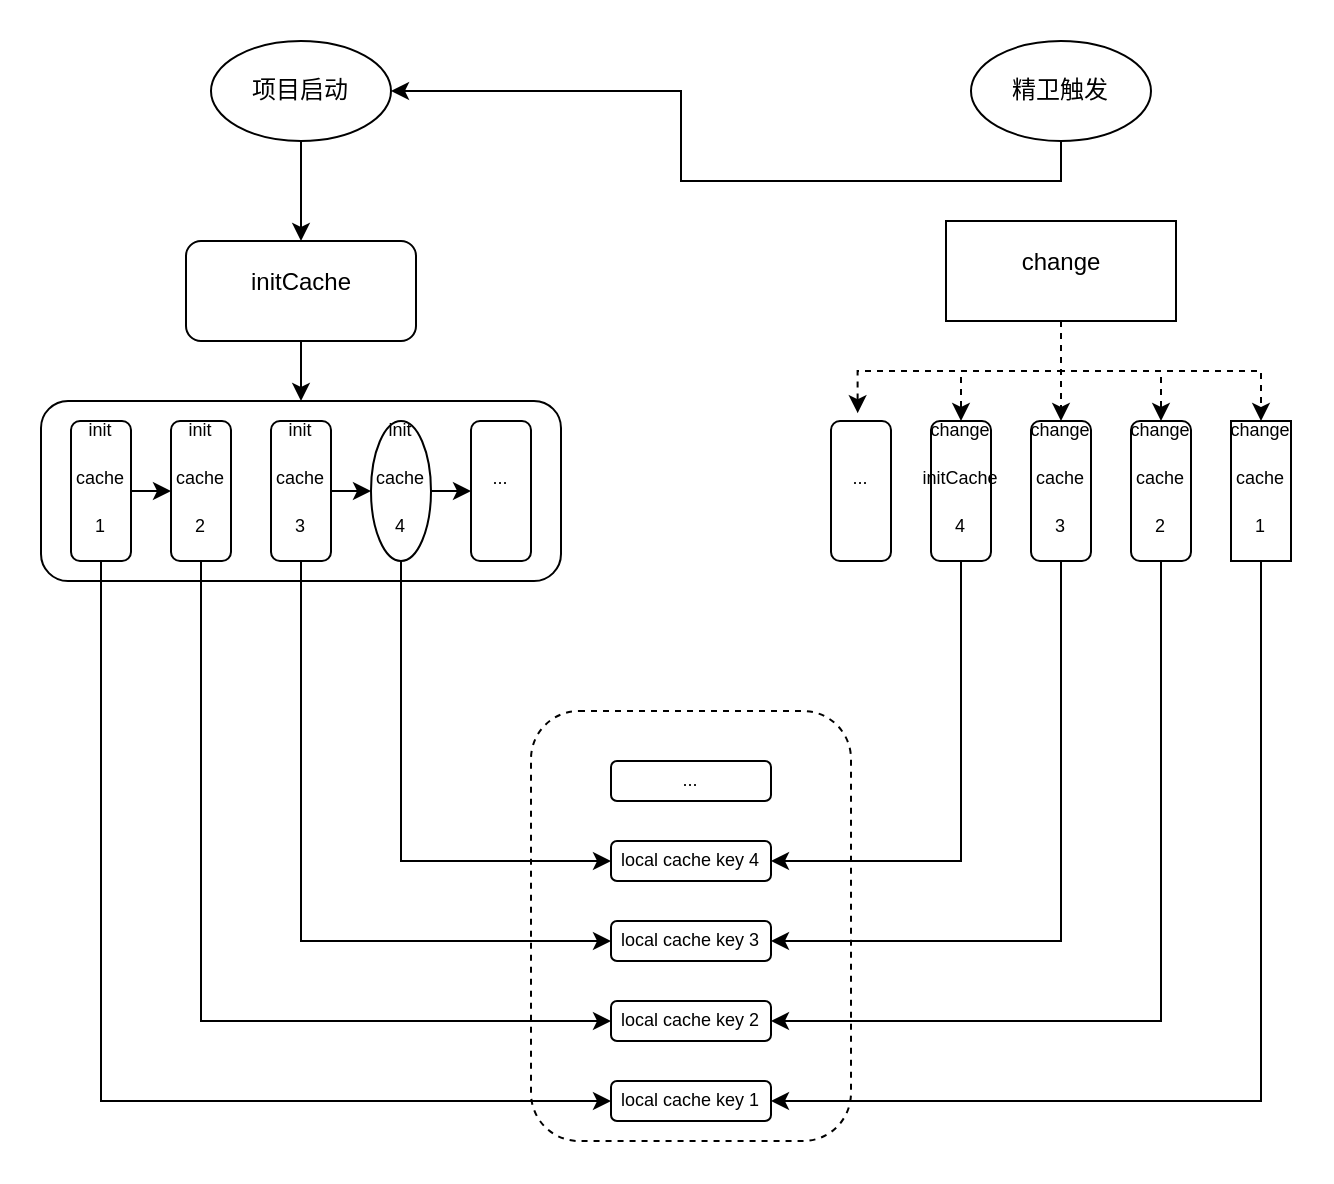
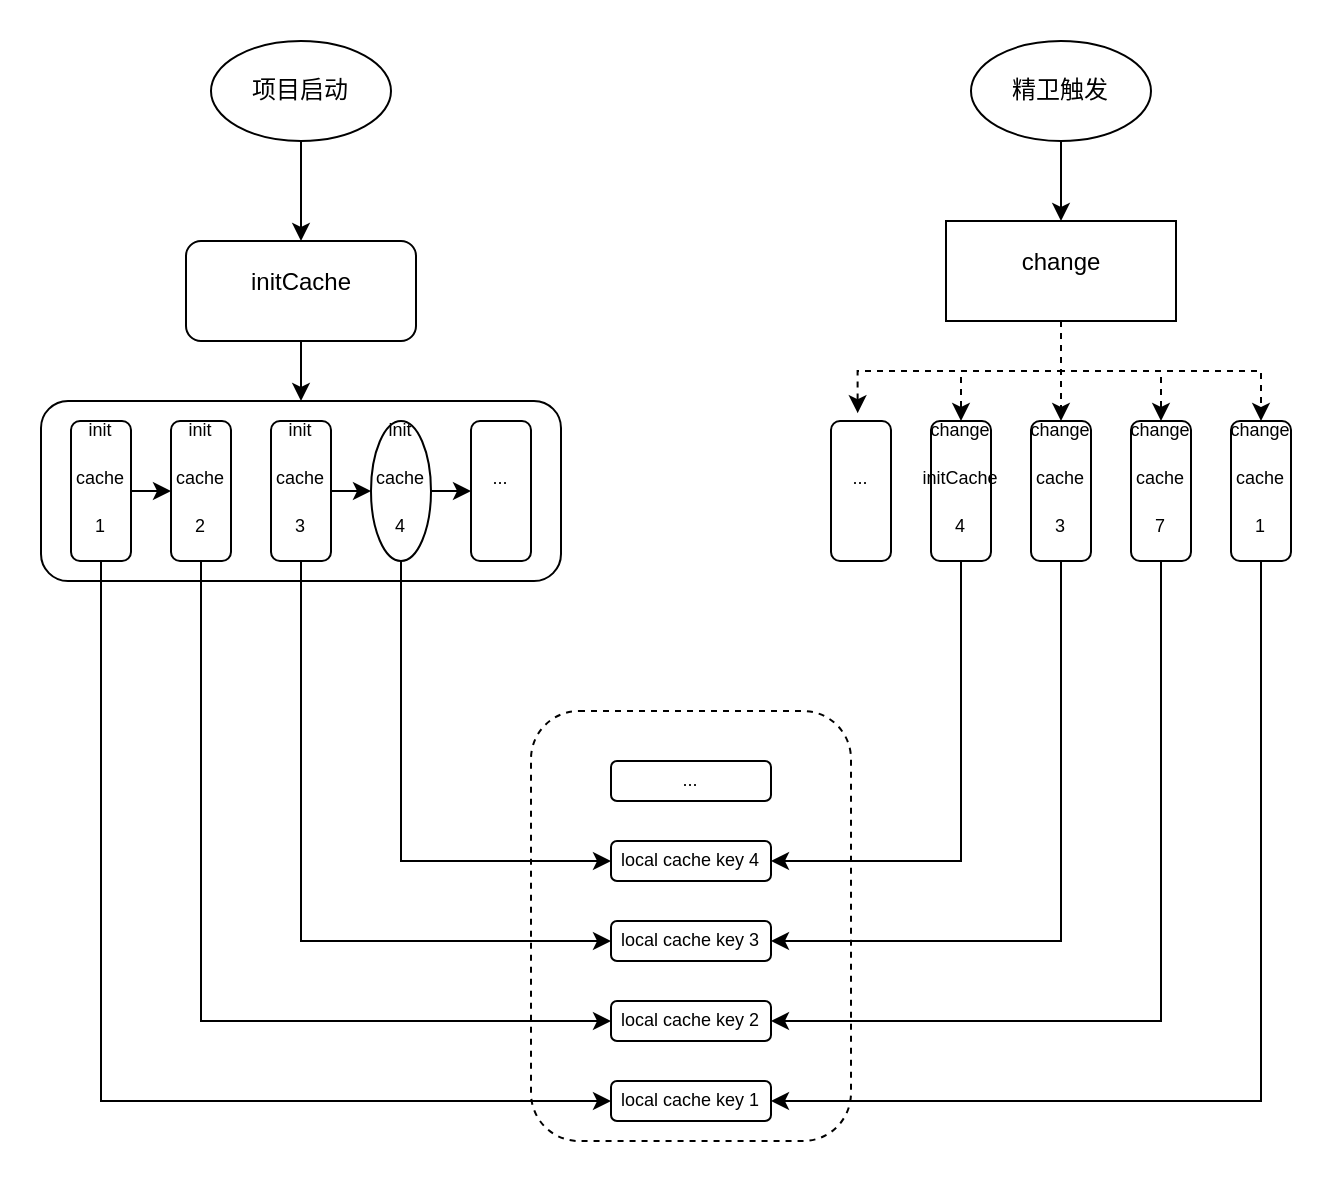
(689, 181) -> (1061, 193)
(1161, 491) -> (1161, 491)
(1261, 491) -> (1261, 491)
